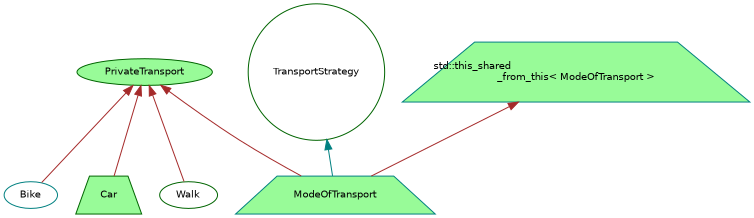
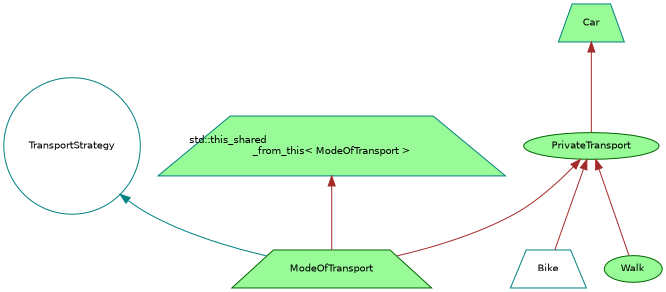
(316, 72) -> (72, 146)
(126, 136) -> (591, 92)
(31, 195) -> (548, 269)
(109, 195) -> (591, 23)
(189, 195) -> (633, 269)
(335, 195) -> (332, 269)
